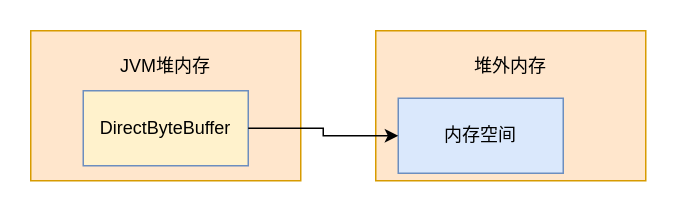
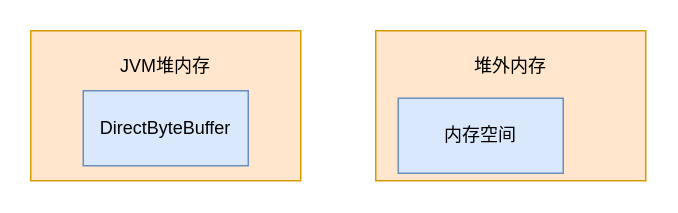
(166, 128) -> (166, 128)
(321, 128) -> none
